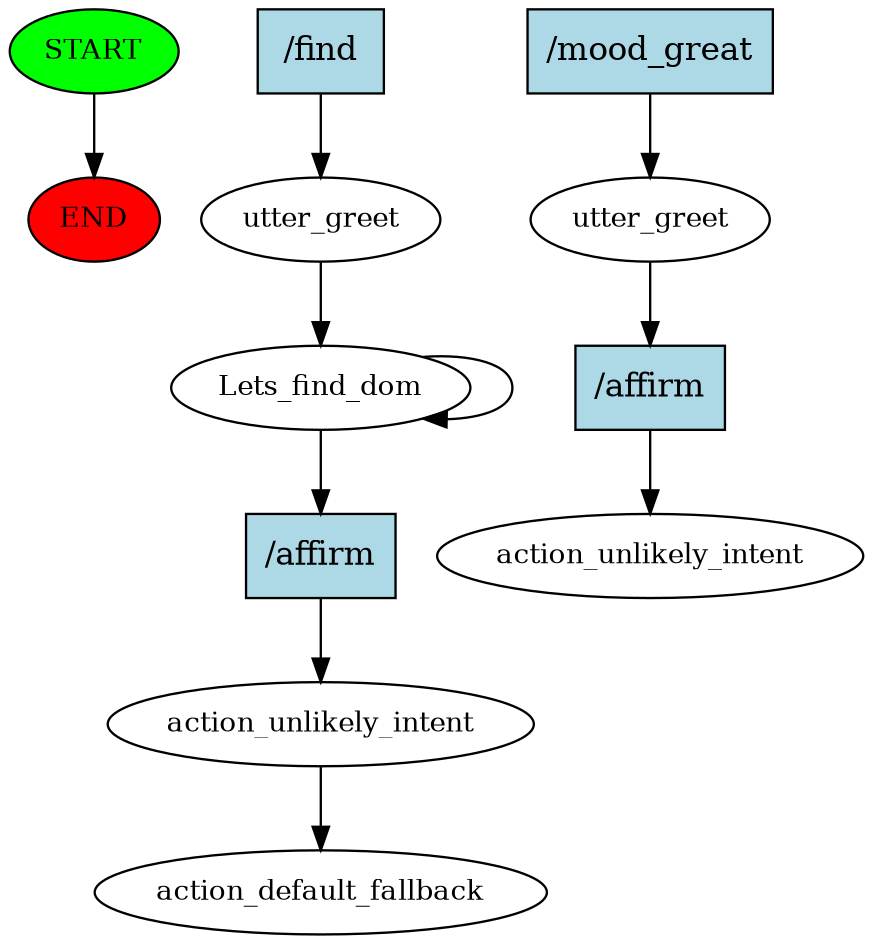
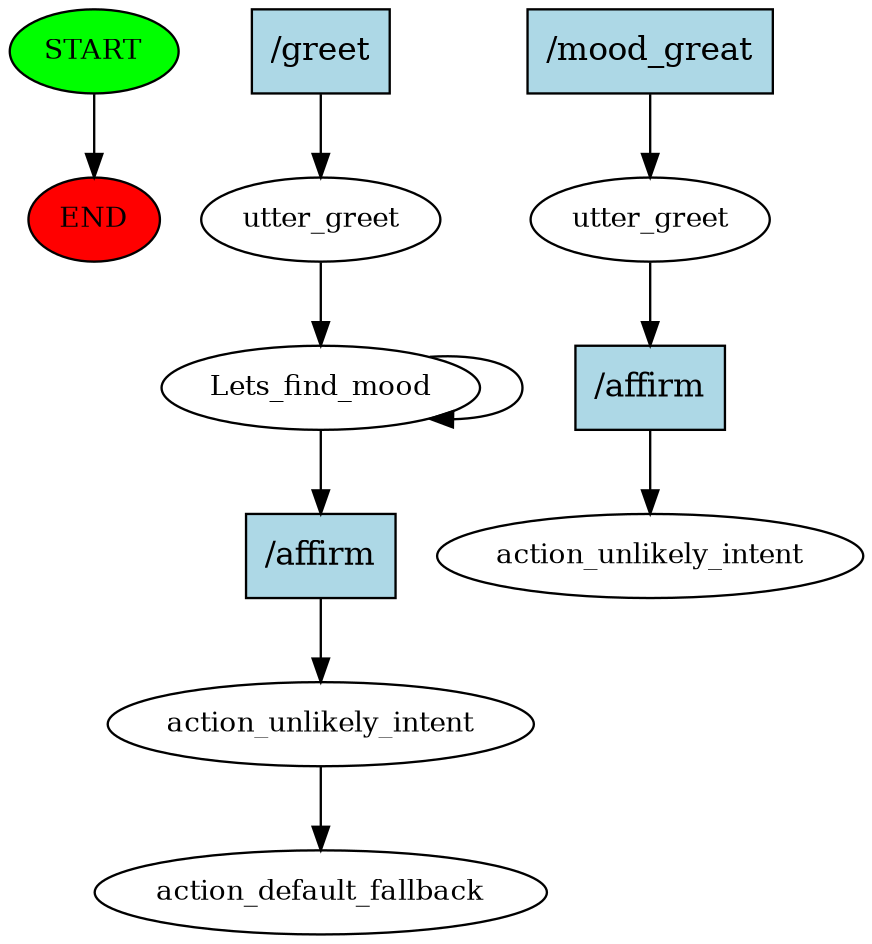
(321, 51) -> (321, 51)
(321, 388) -> (321, 388)
